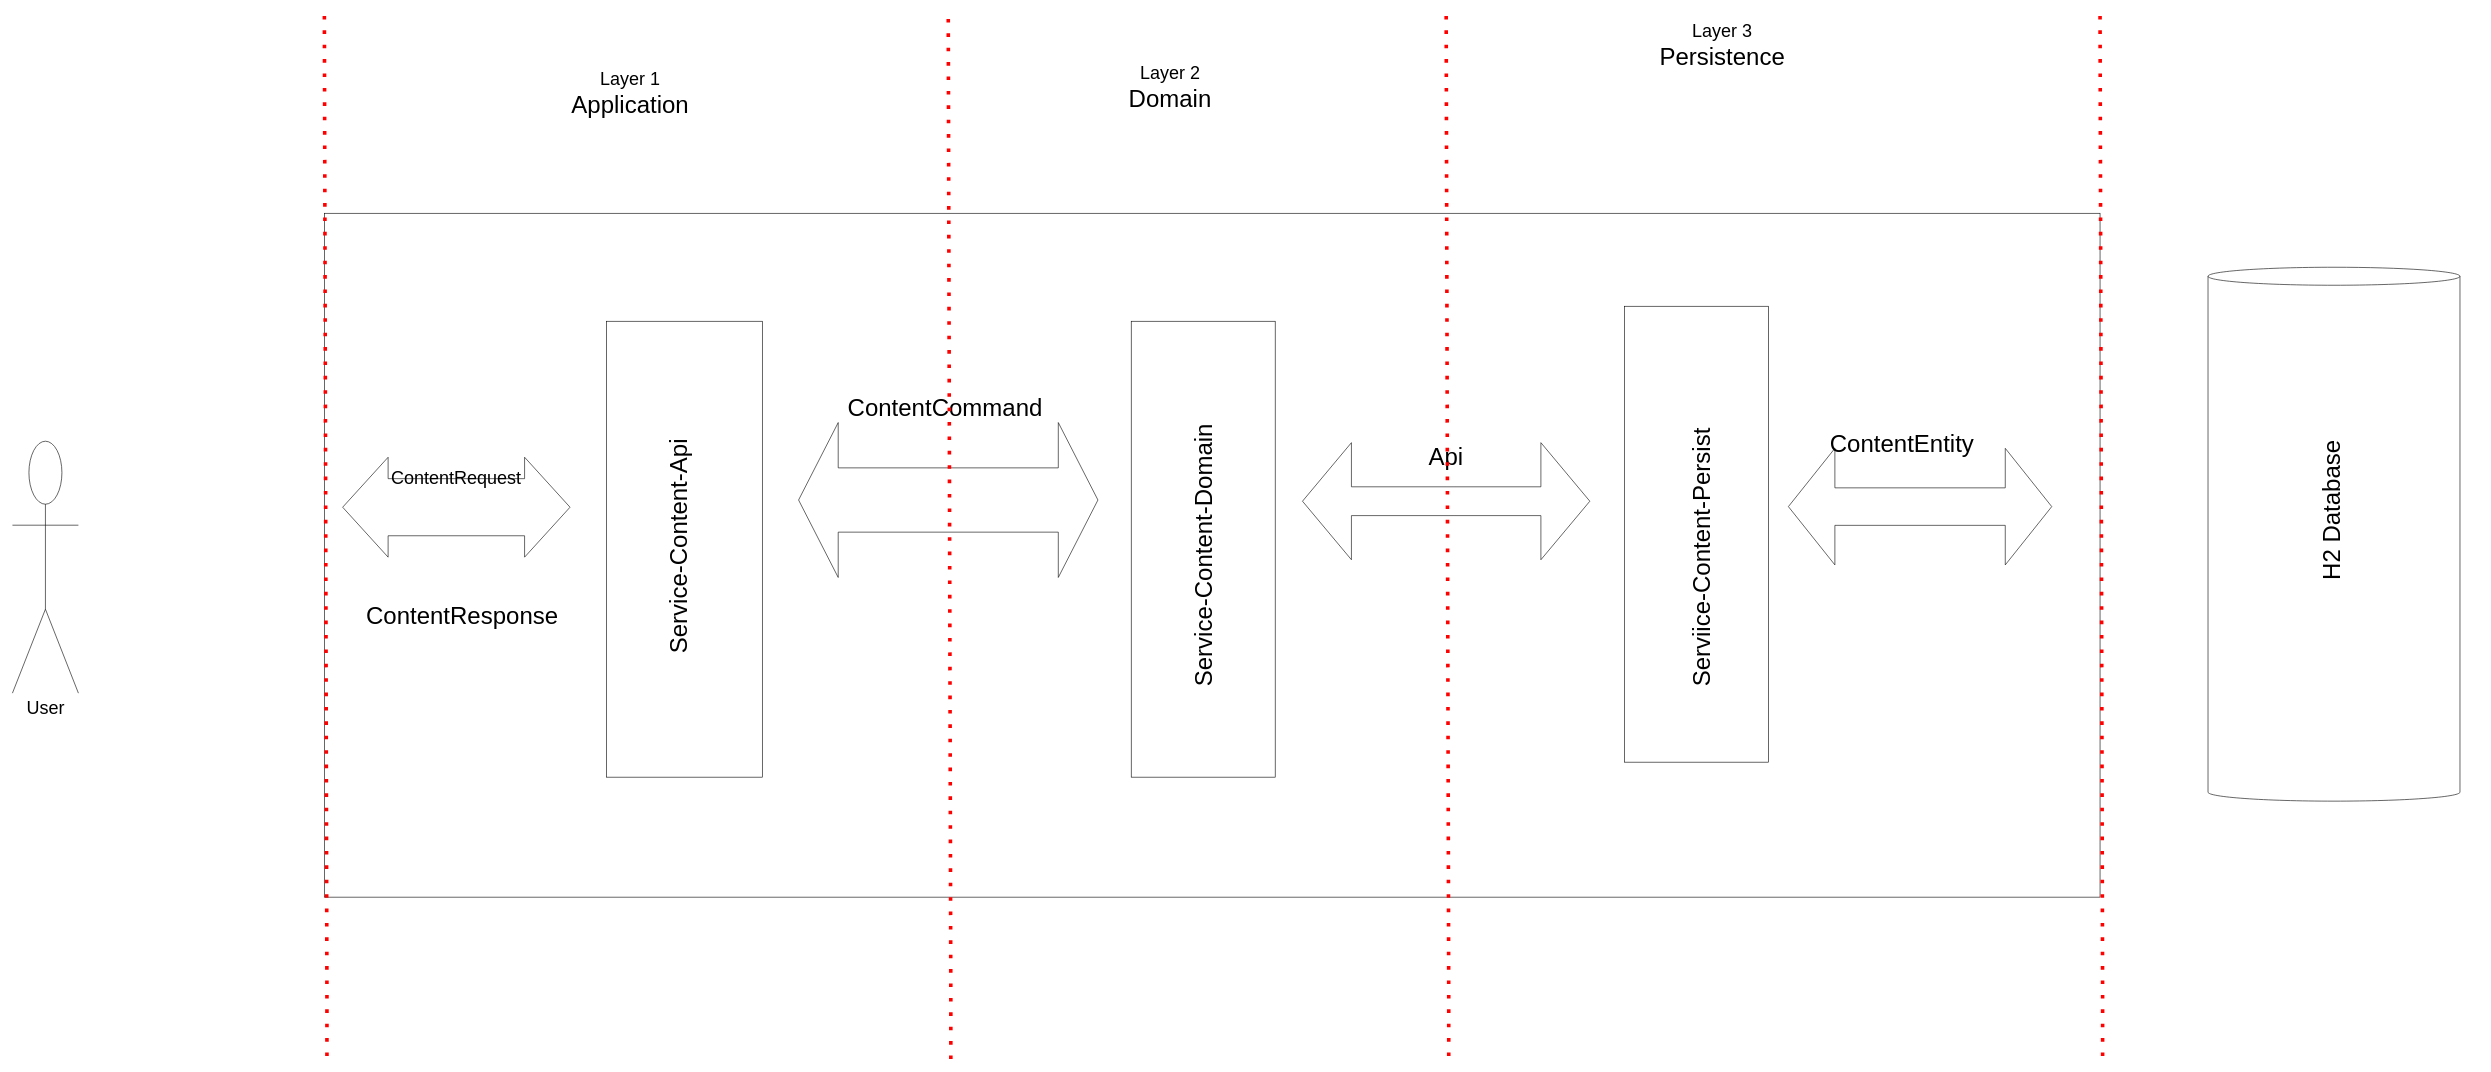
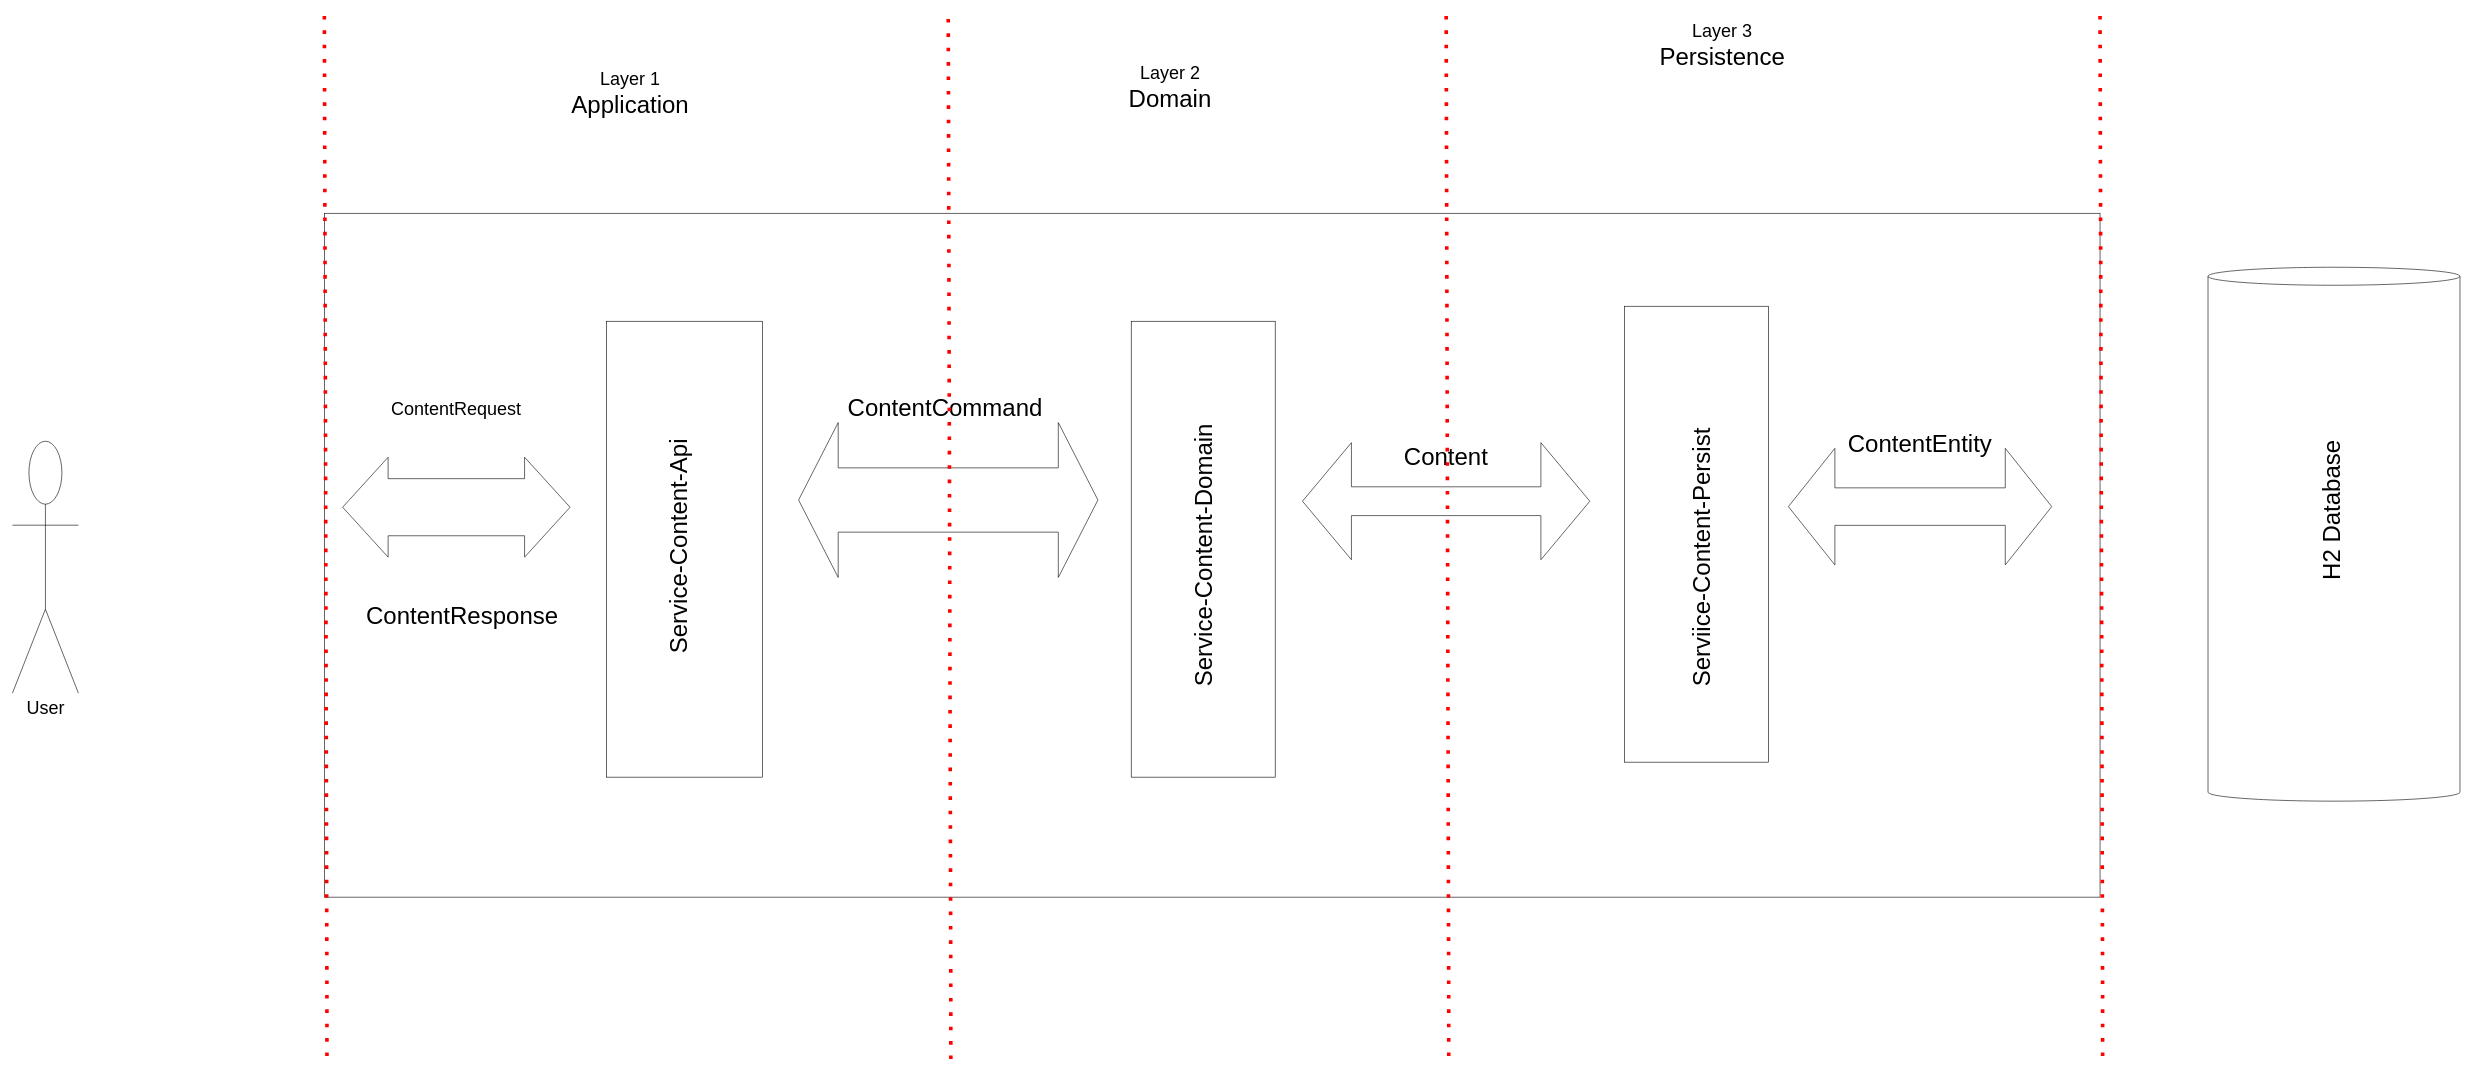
(1902, 444) -> (1920, 444)
(1446, 456) -> (1446, 456)
(456, 477) -> (456, 408)
